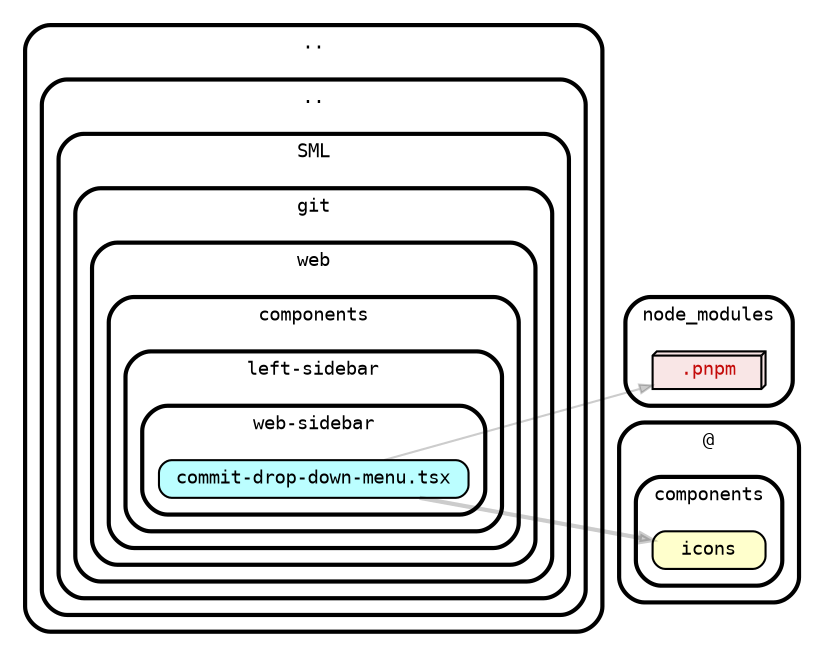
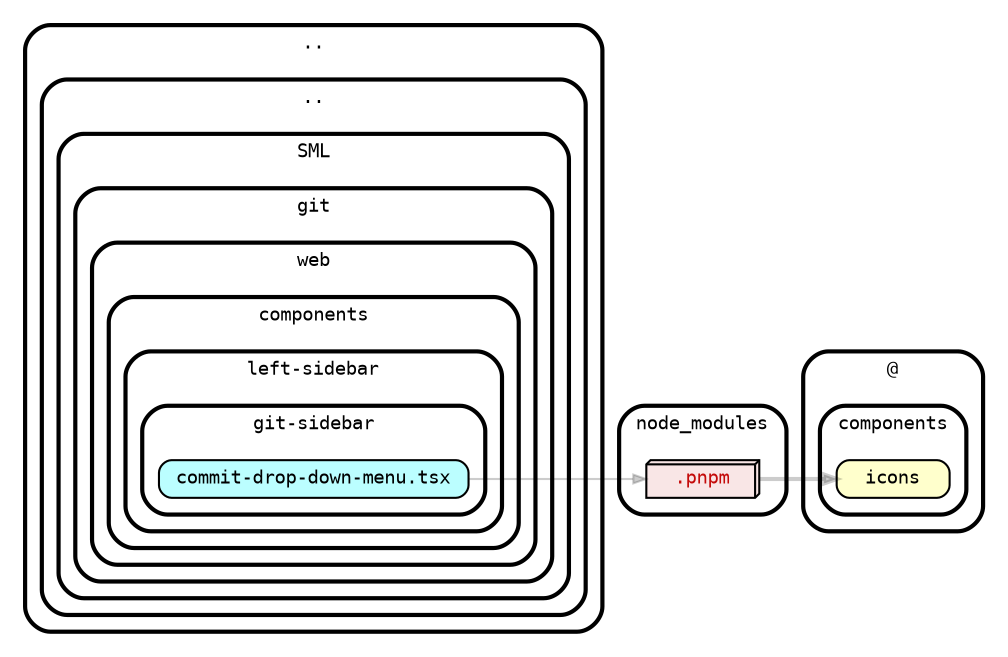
(314, 425) -> (314, 425)
(530, 518) -> (792, 479)
